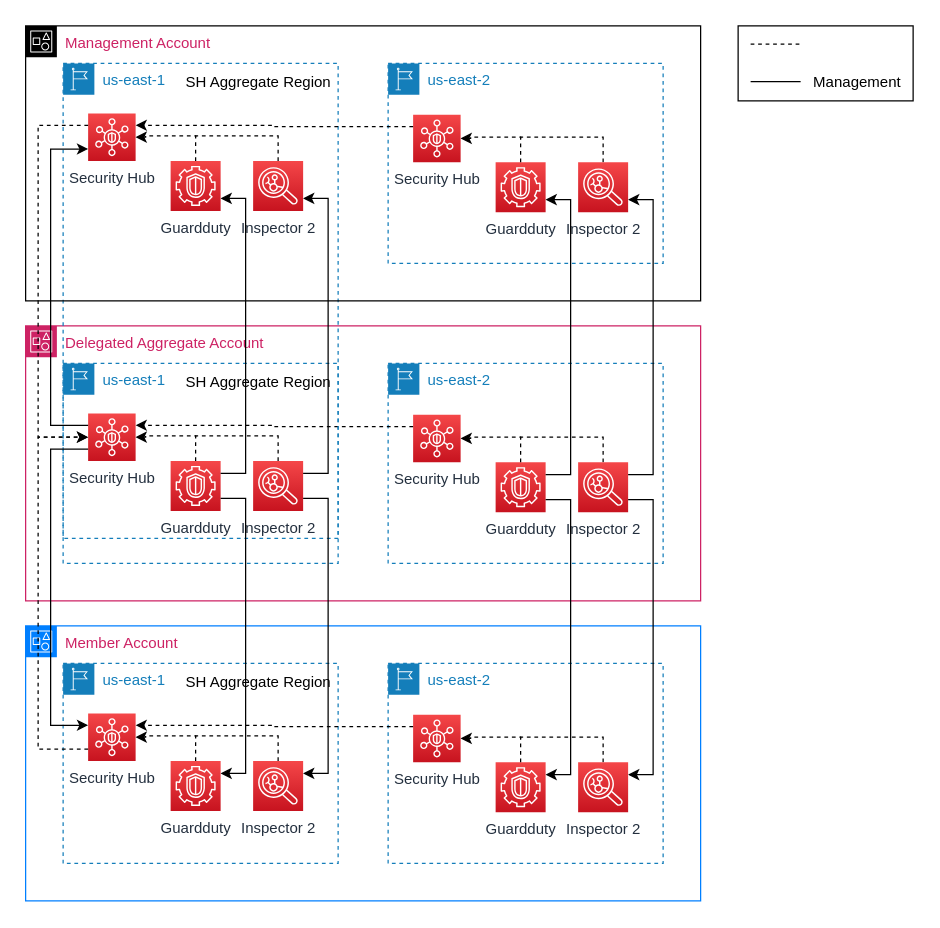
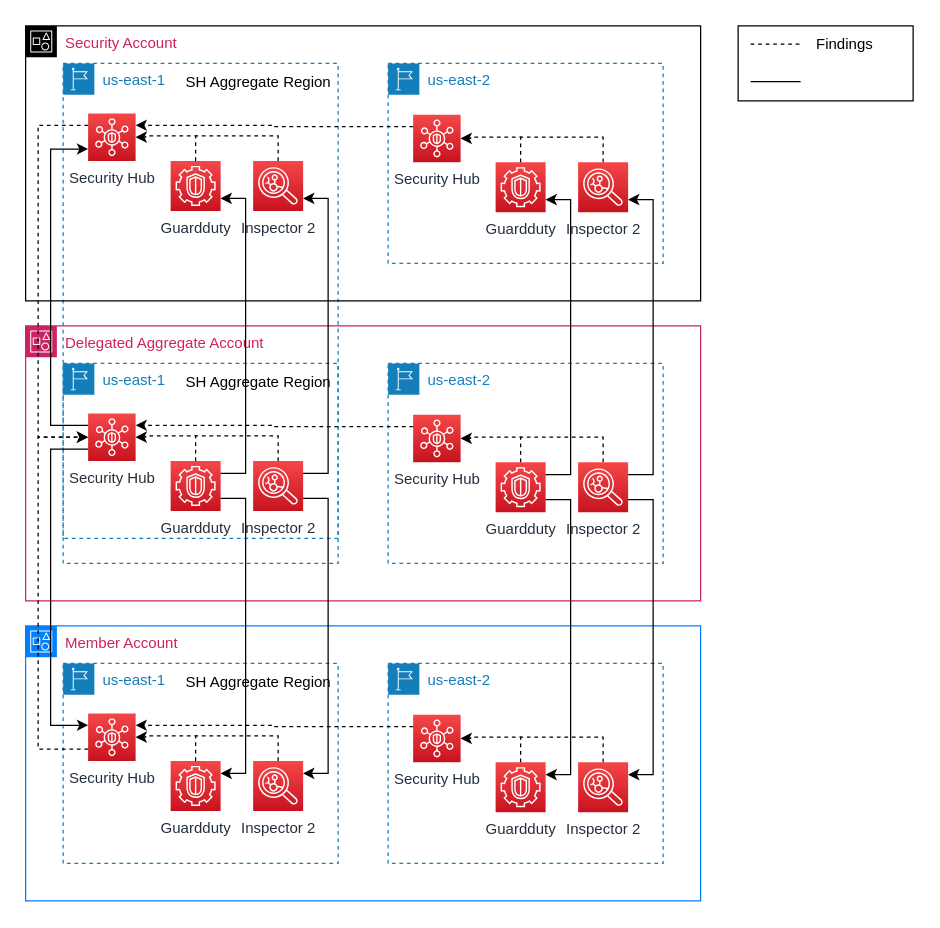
(139, 43) -> (129, 43)
none -> (844, 44)
(857, 82) -> none
